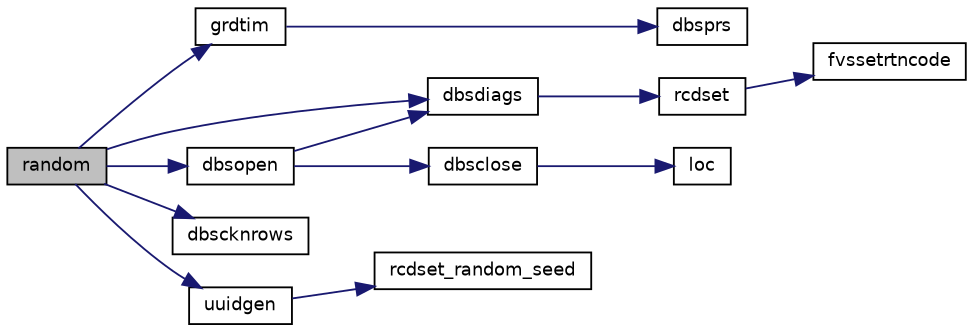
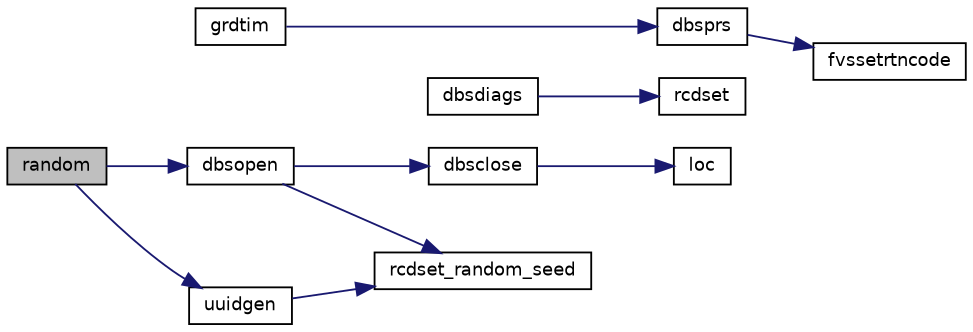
(770, 84) -> (771, 39)
(135, 100) -> none
(257, 117) -> none
(352, 134) -> (353, 215)
(241, 236) -> none
